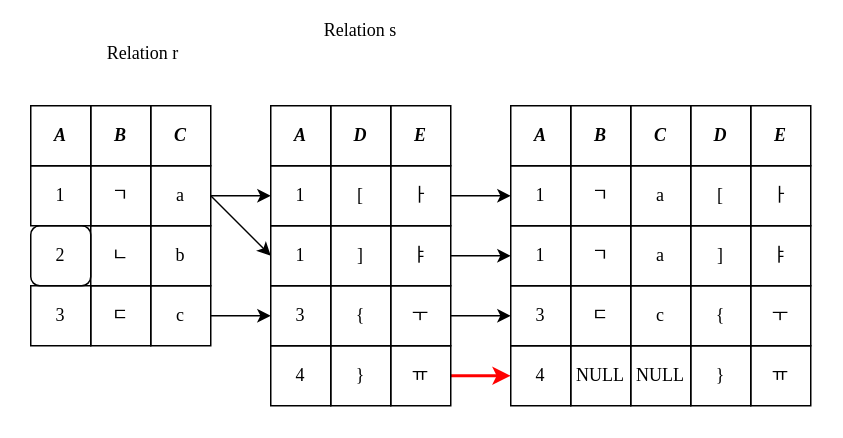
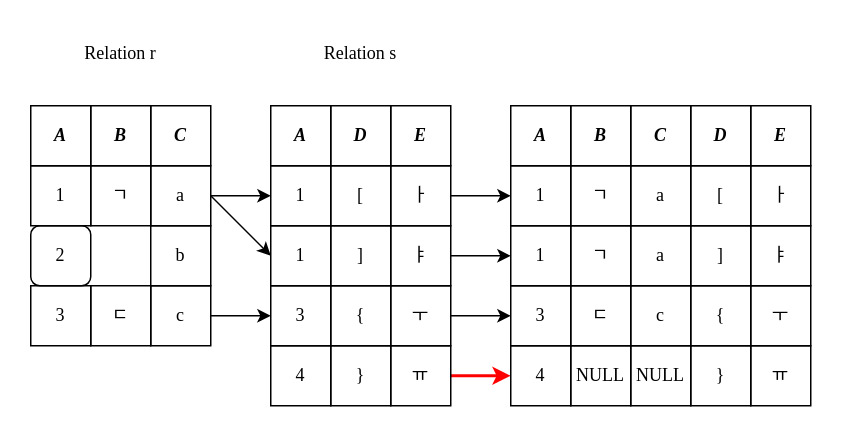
(361, 31) -> (361, 53)
(143, 53) -> (121, 53)
(121, 256) -> none
